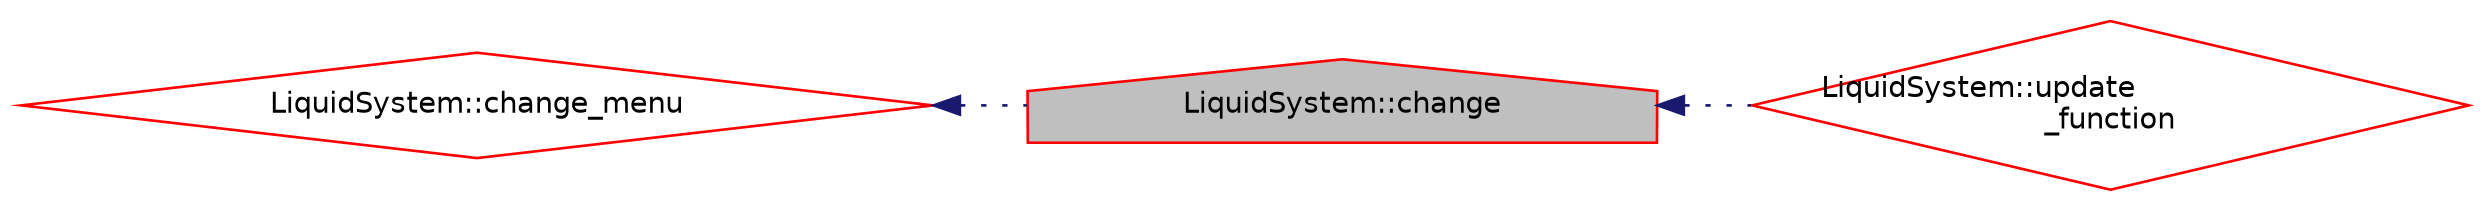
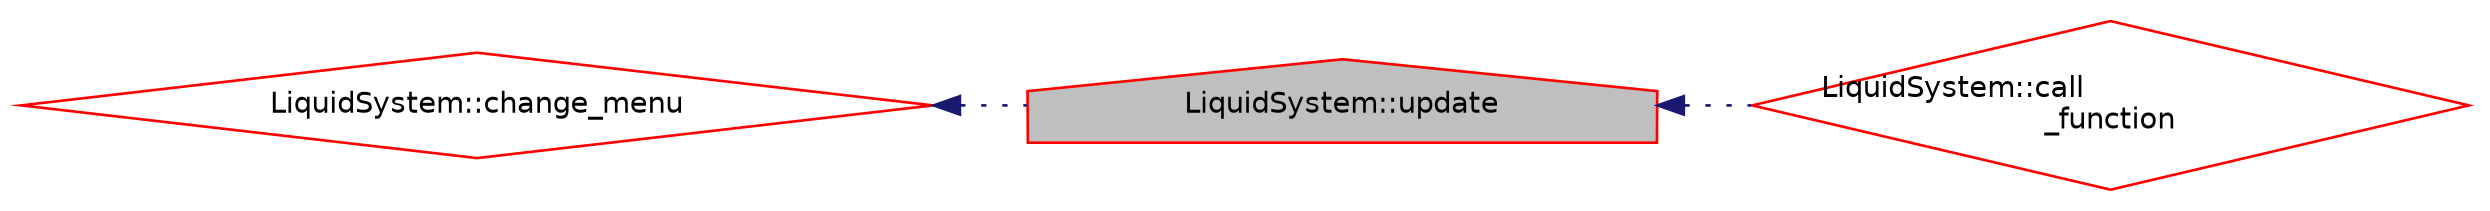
(1342, 105) -> (1342, 105)
(2110, 105) -> (2110, 105)
